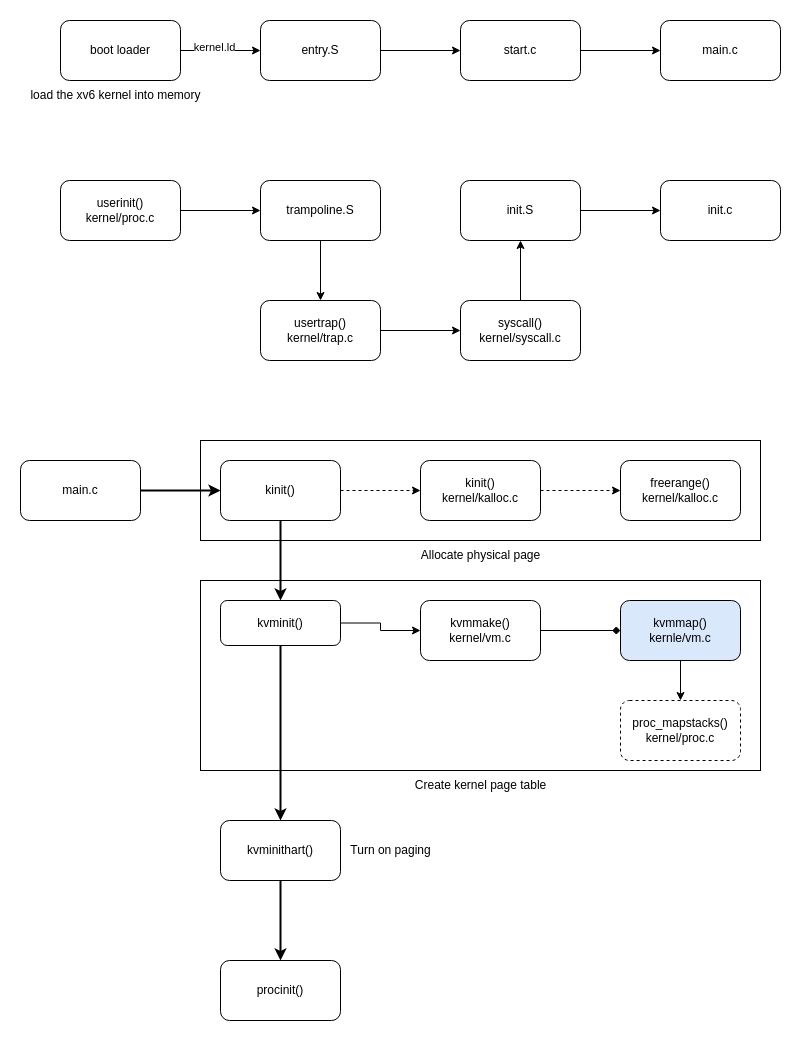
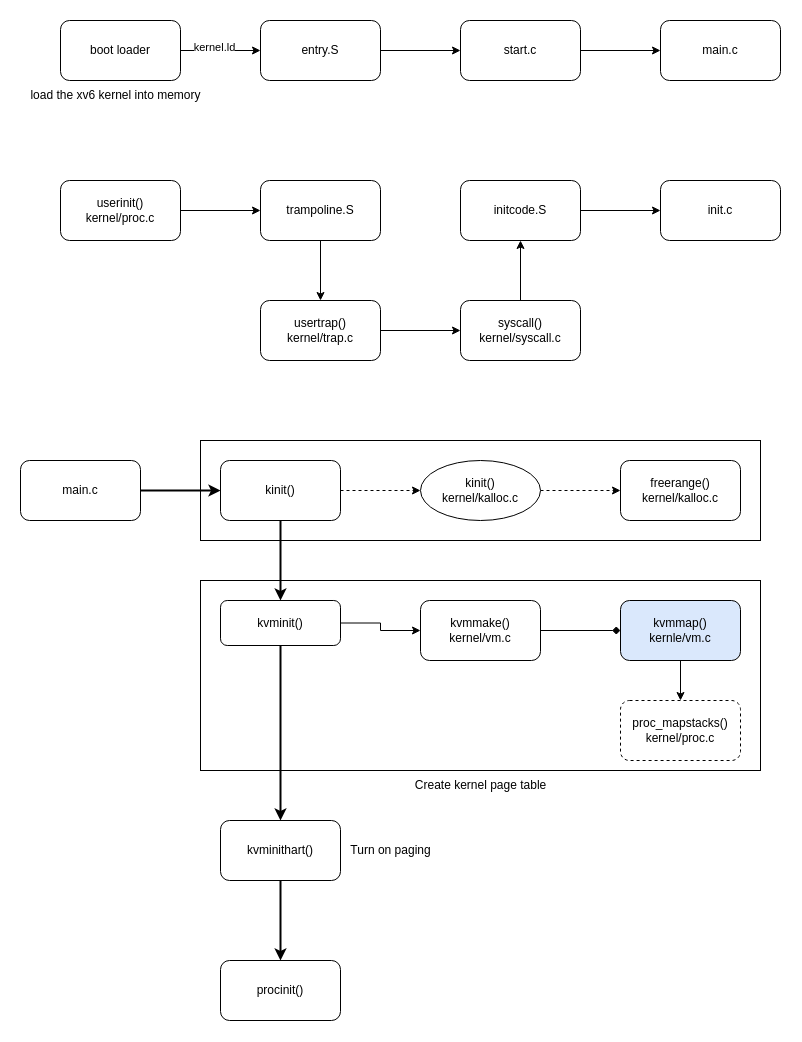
(521, 211) -> (521, 211)
(481, 491) -> (481, 491)
(481, 556) -> none
